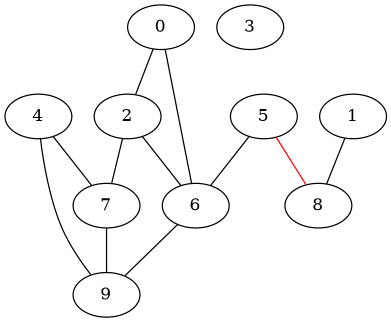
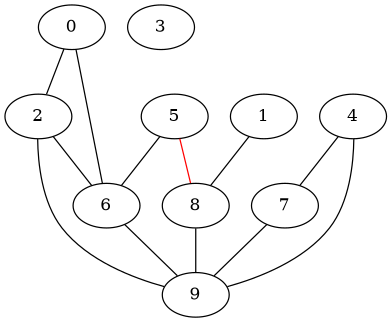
(117, 161) -> (71, 238)
none -> (196, 250)
